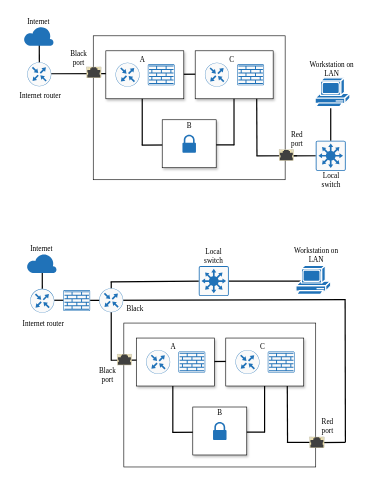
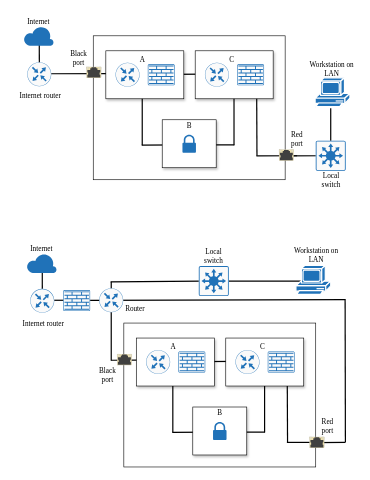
(135, 309) -> (135, 309)
